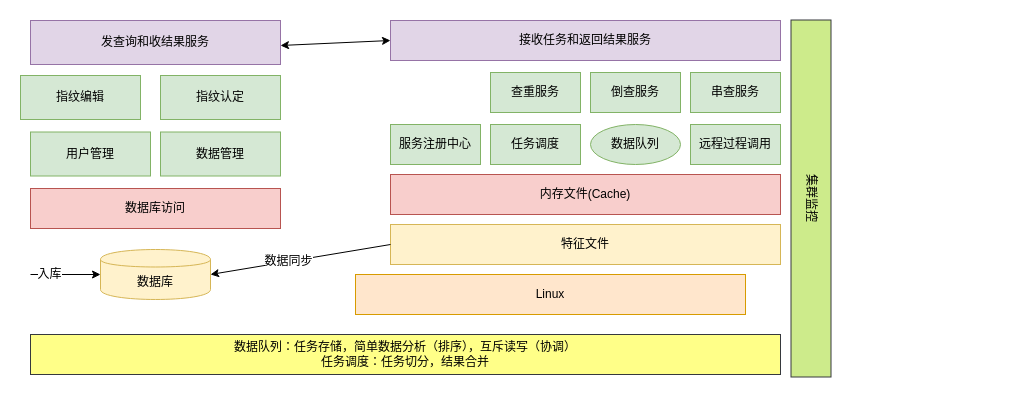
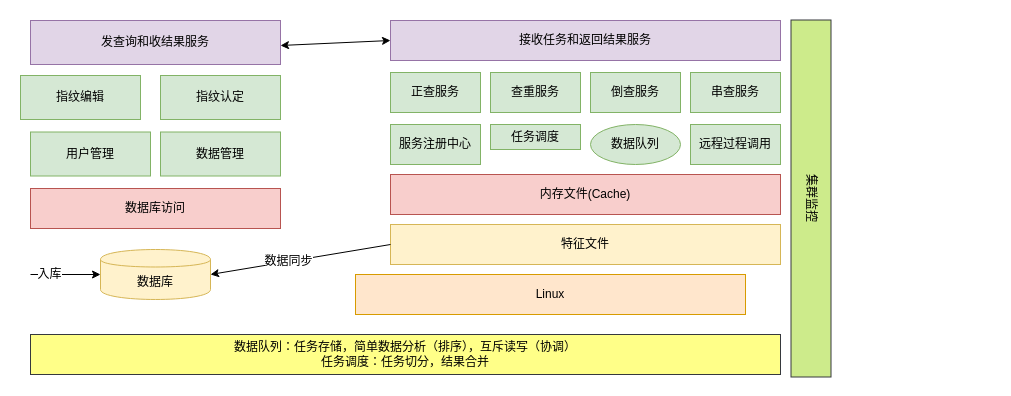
none -> (436, 93)
(536, 145) -> (536, 137)
